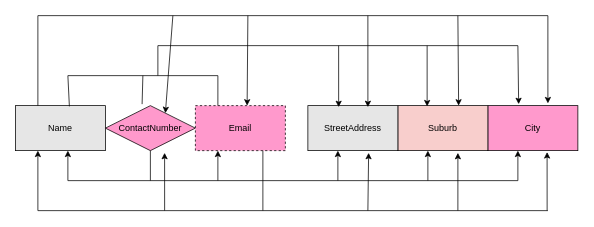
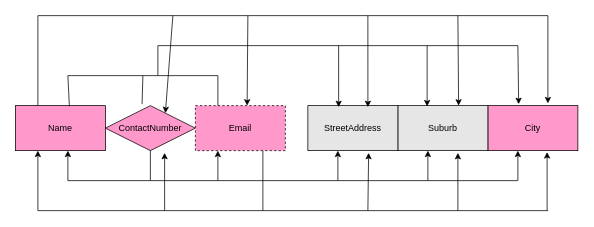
(60, 128) -> (60, 128)
(443, 128) -> (443, 128)
